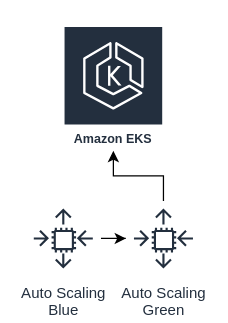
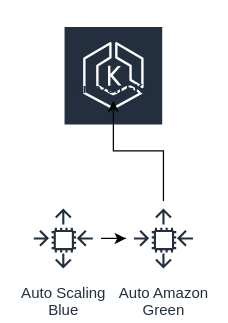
(113, 88) -> (113, 63)
(164, 302) -> (164, 302)
